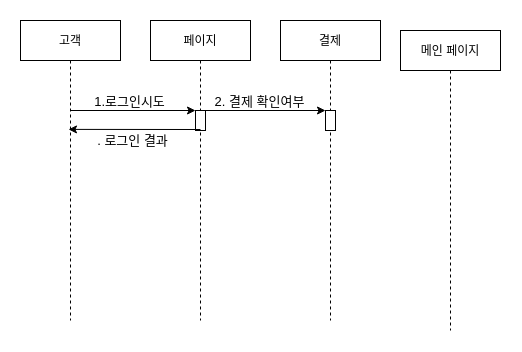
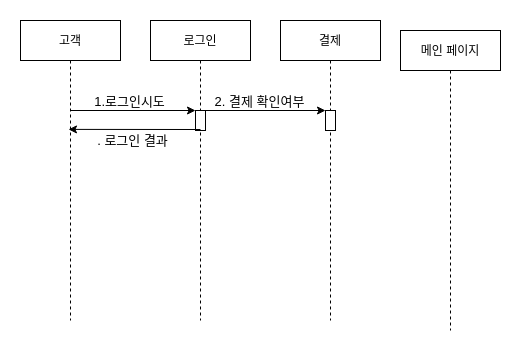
(200, 41) -> (200, 41)
